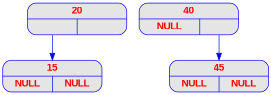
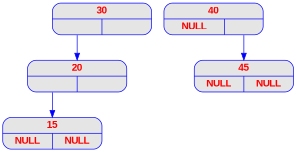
none -> (102, 19)
